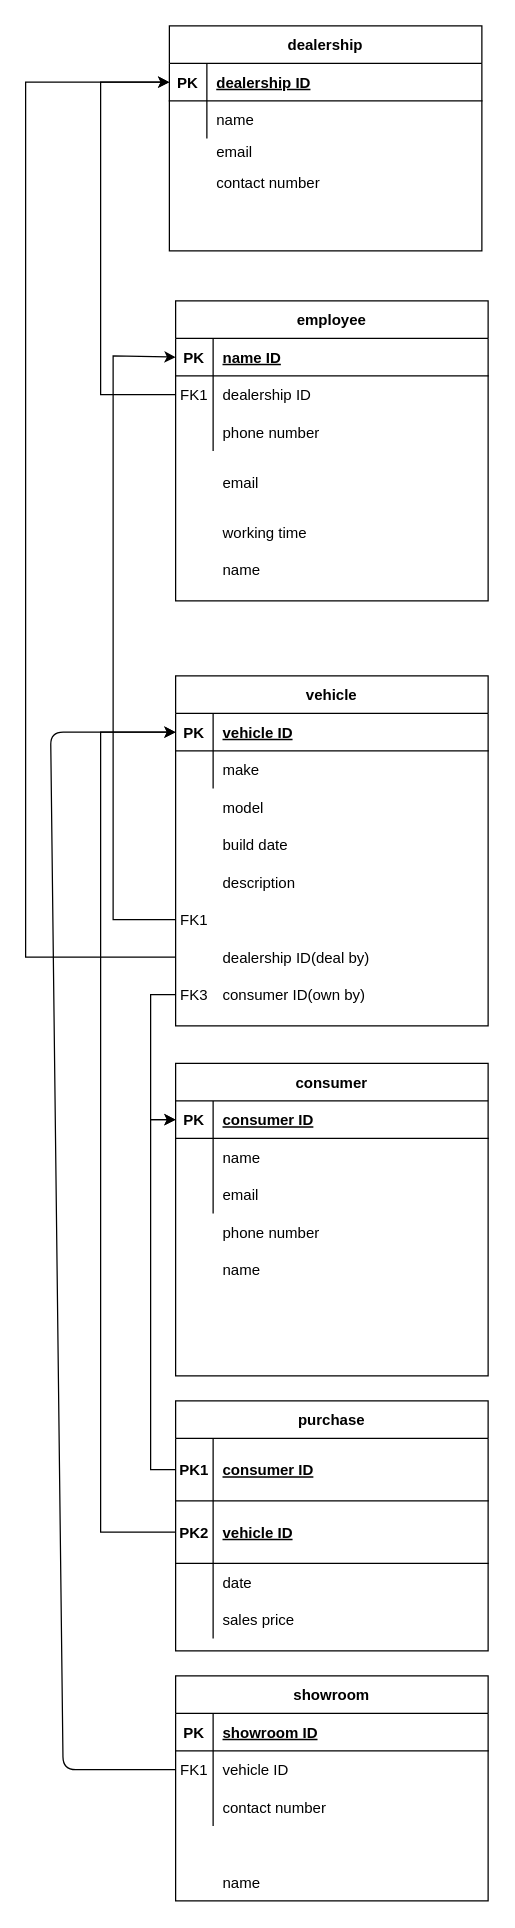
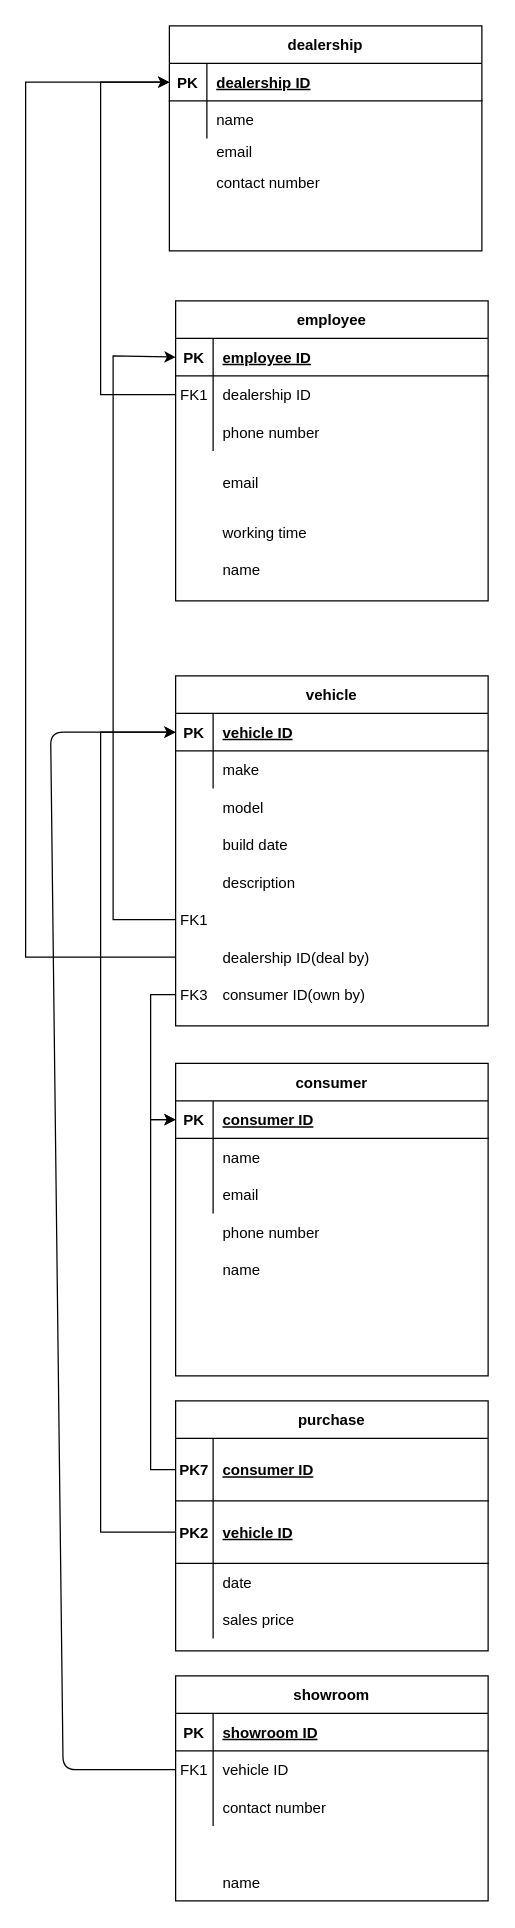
(250, 358) -> (265, 358)
(194, 1470) -> (194, 1470)
